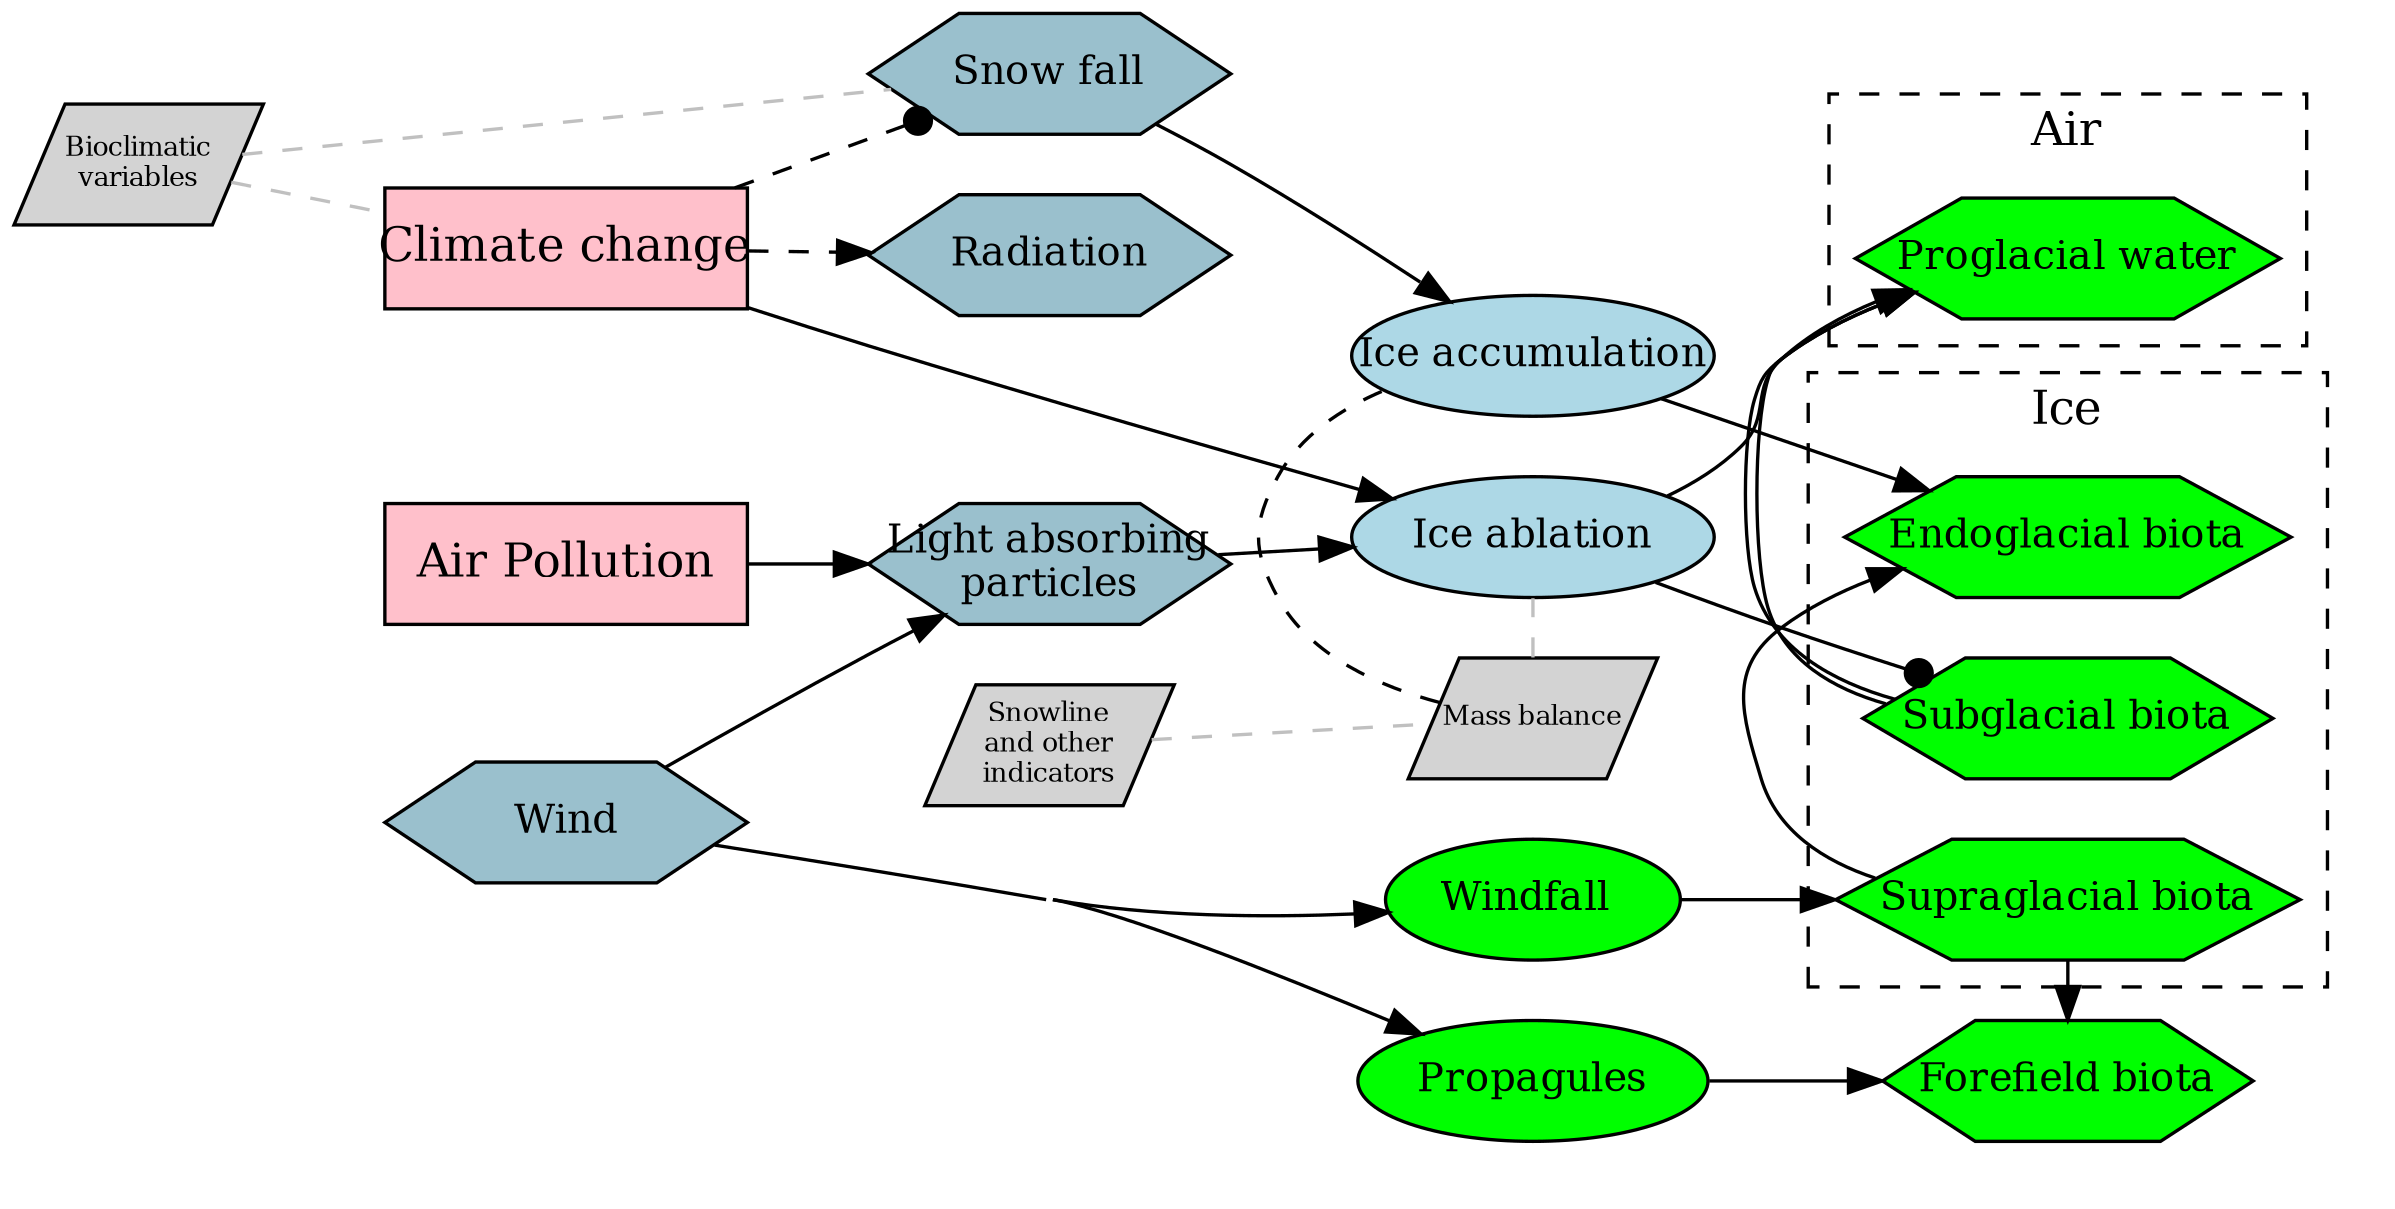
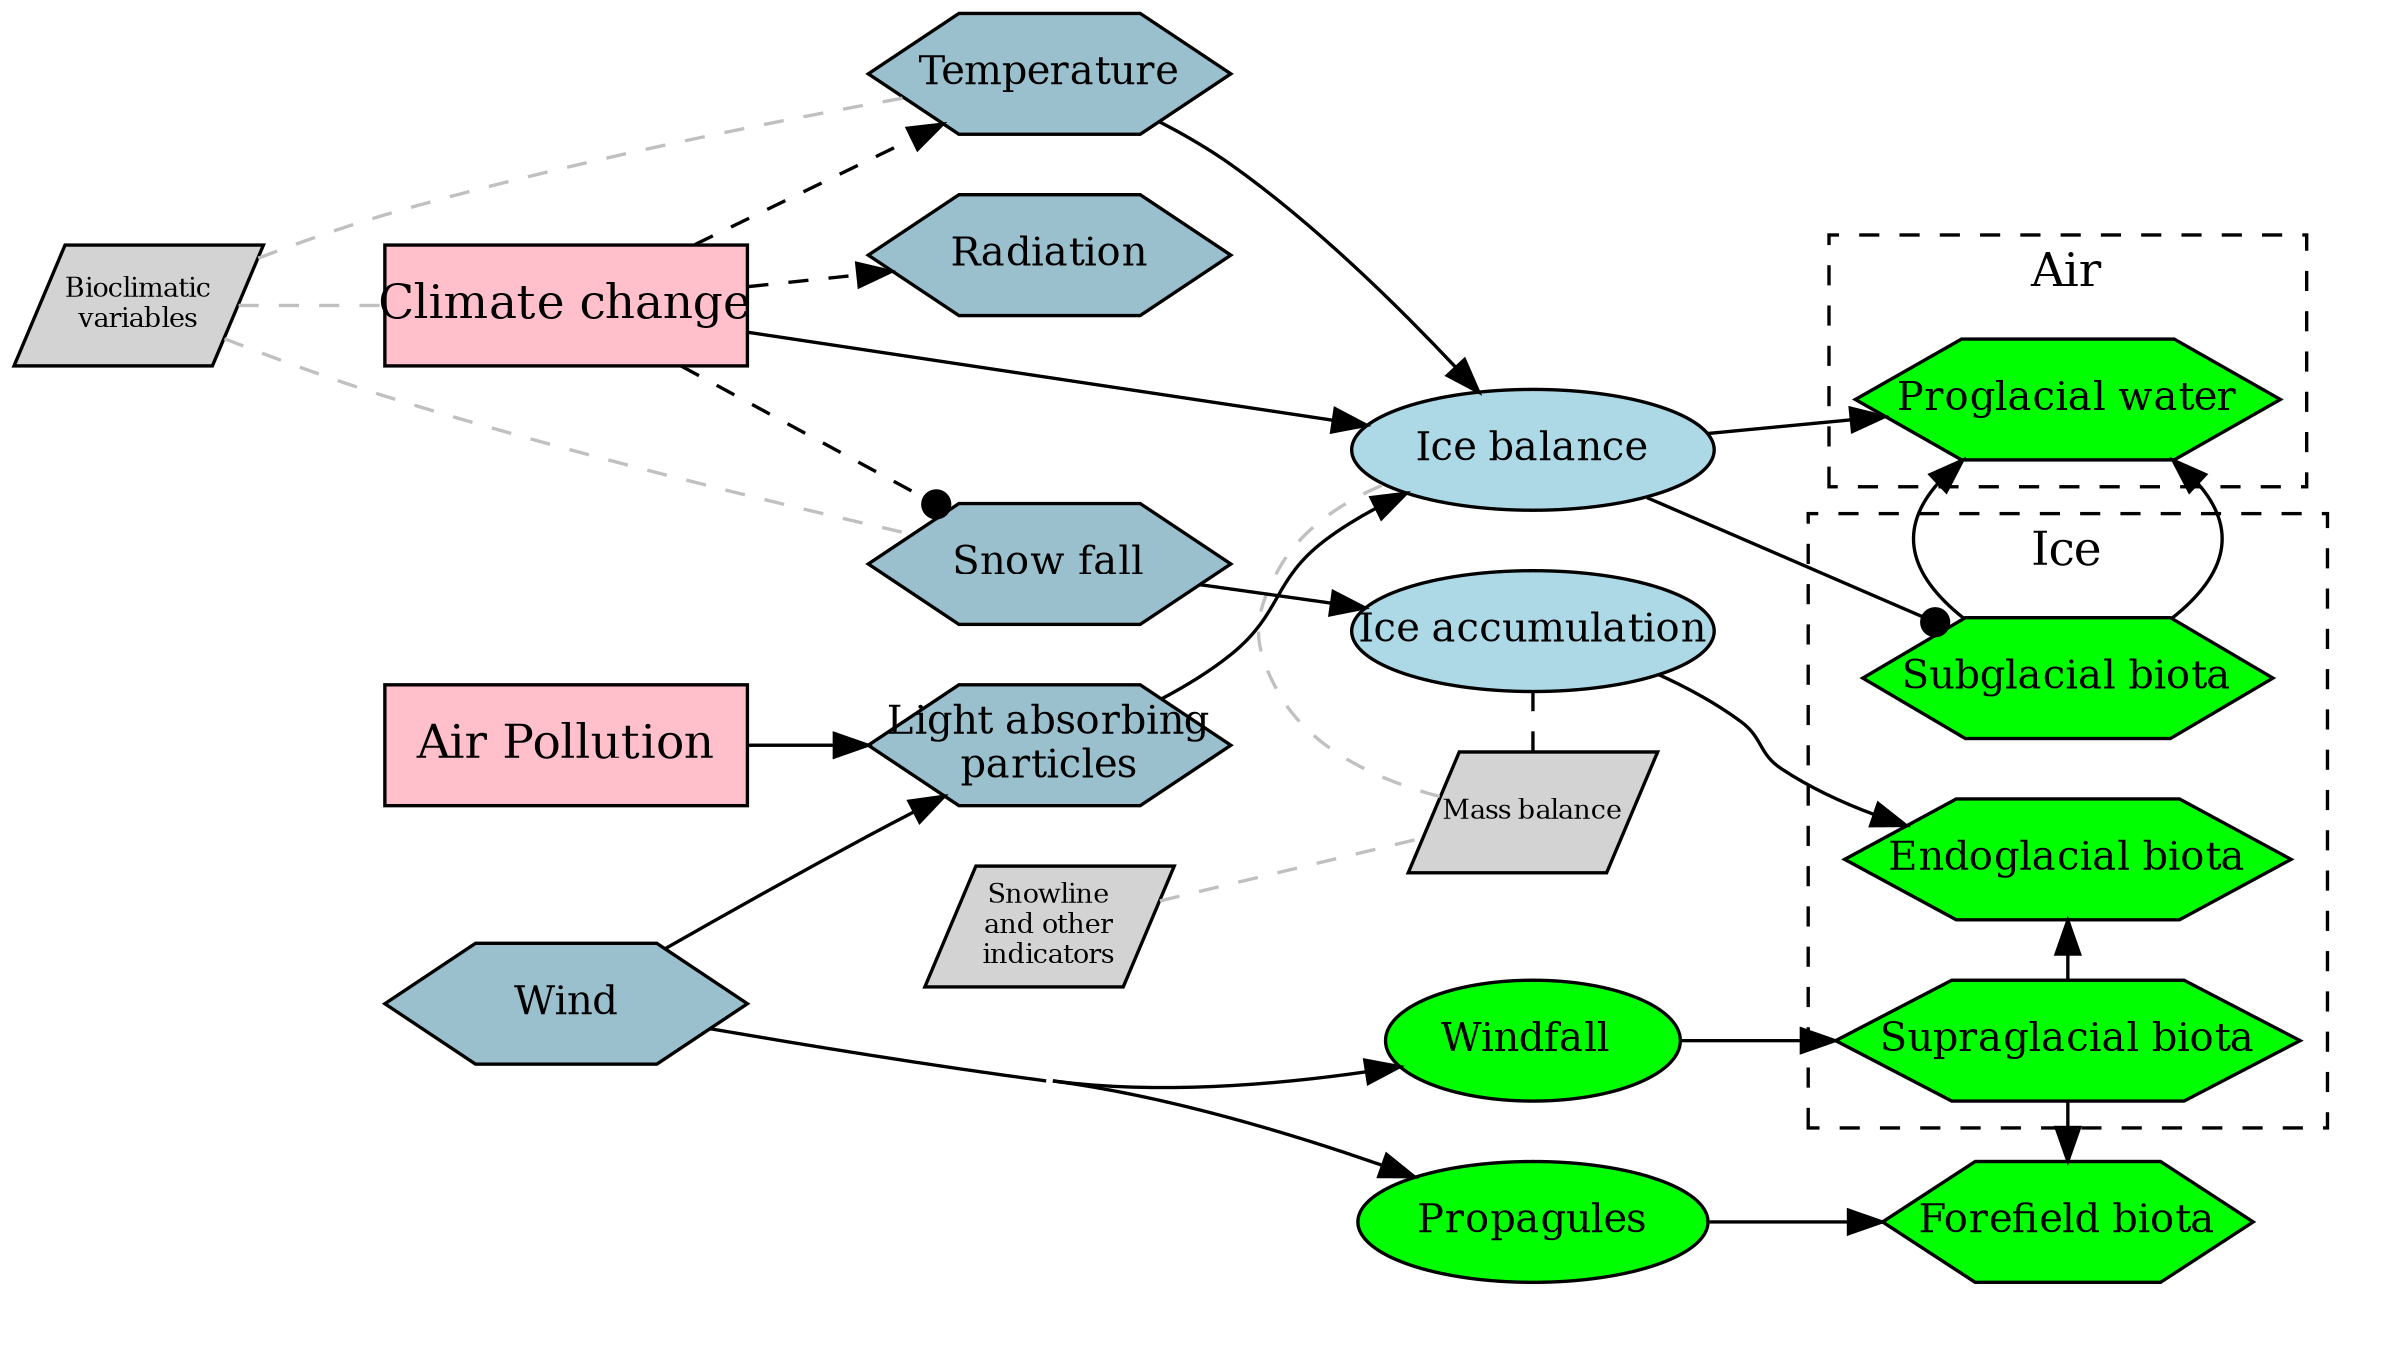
none -> (1050, 74)
(1533, 537) -> (1533, 450)
